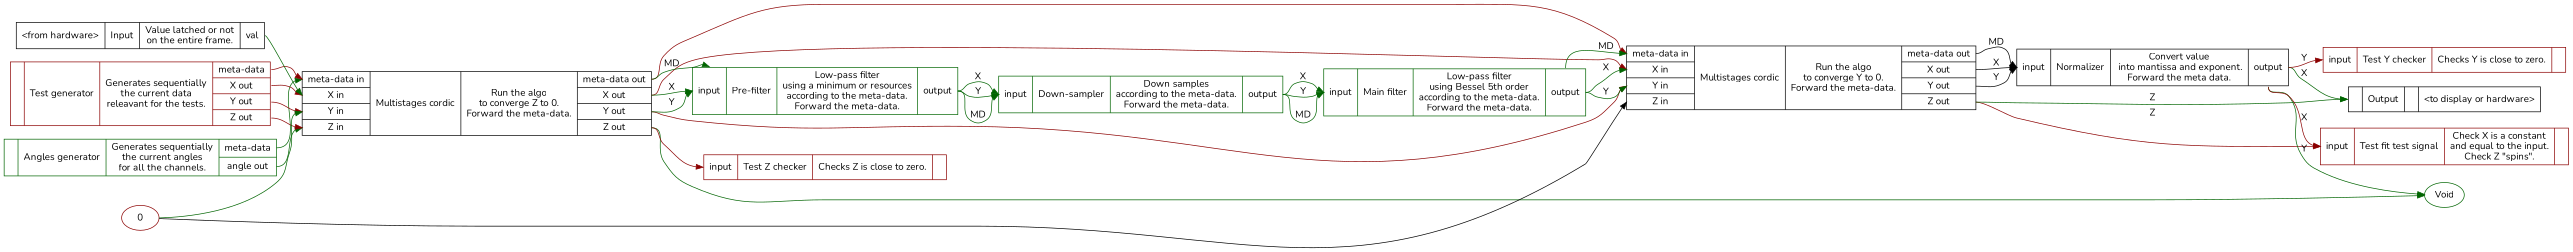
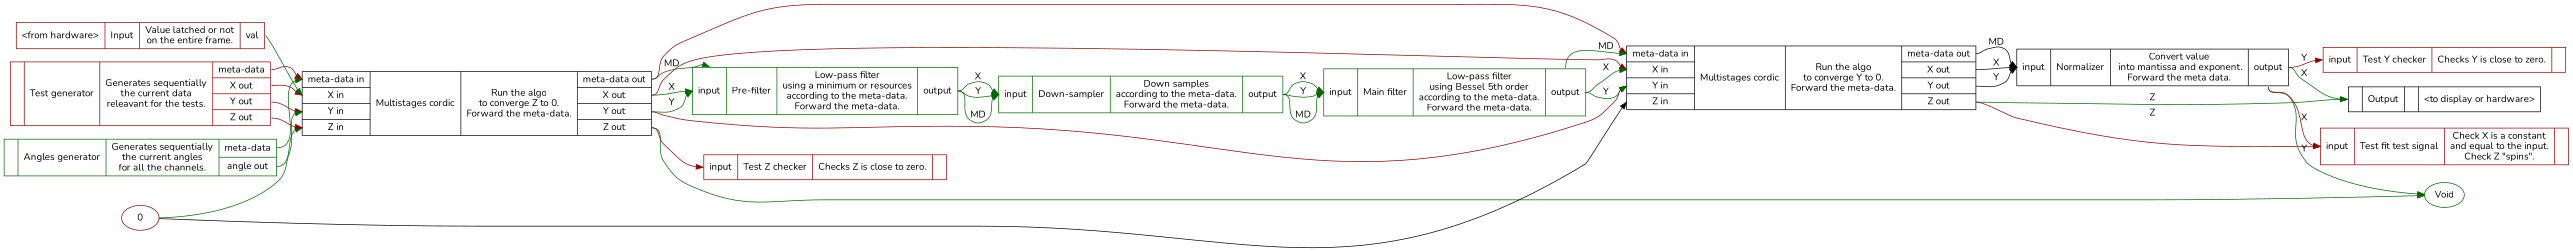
(140, 36) -> (140, 36)
